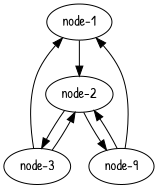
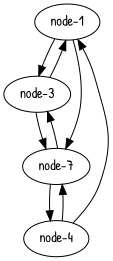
none -> (48, 52)
(79, 94) -> (56, 166)
(121, 166) -> (56, 239)
